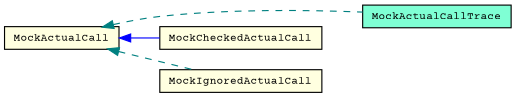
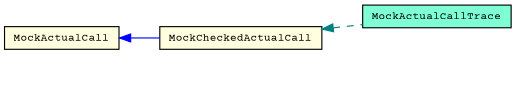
(237, 11) -> (348, 26)
(241, 81) -> none
